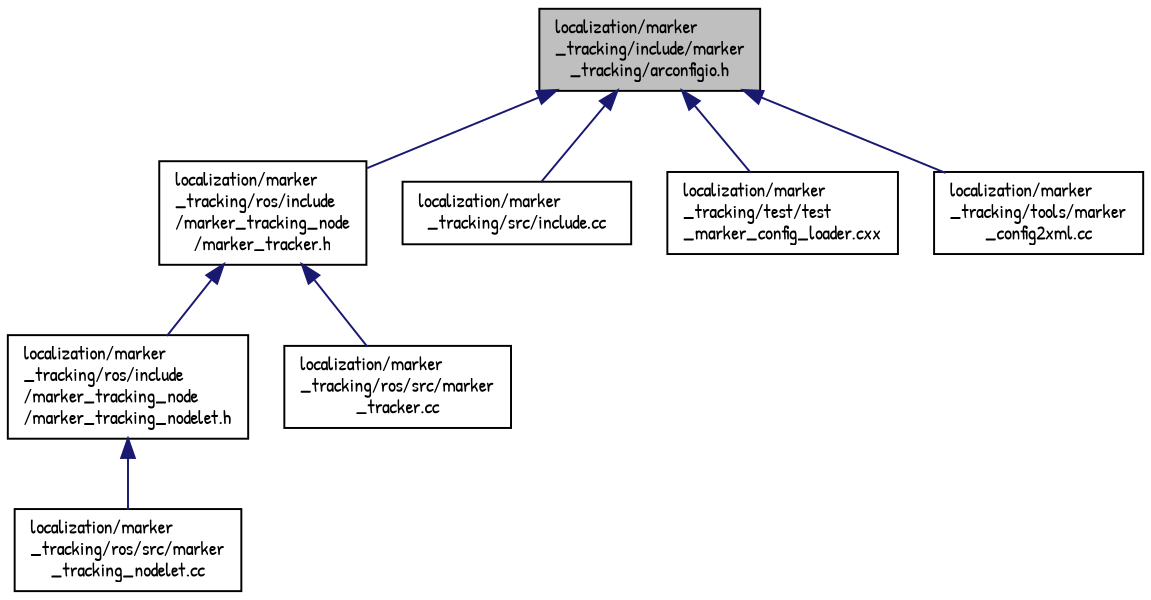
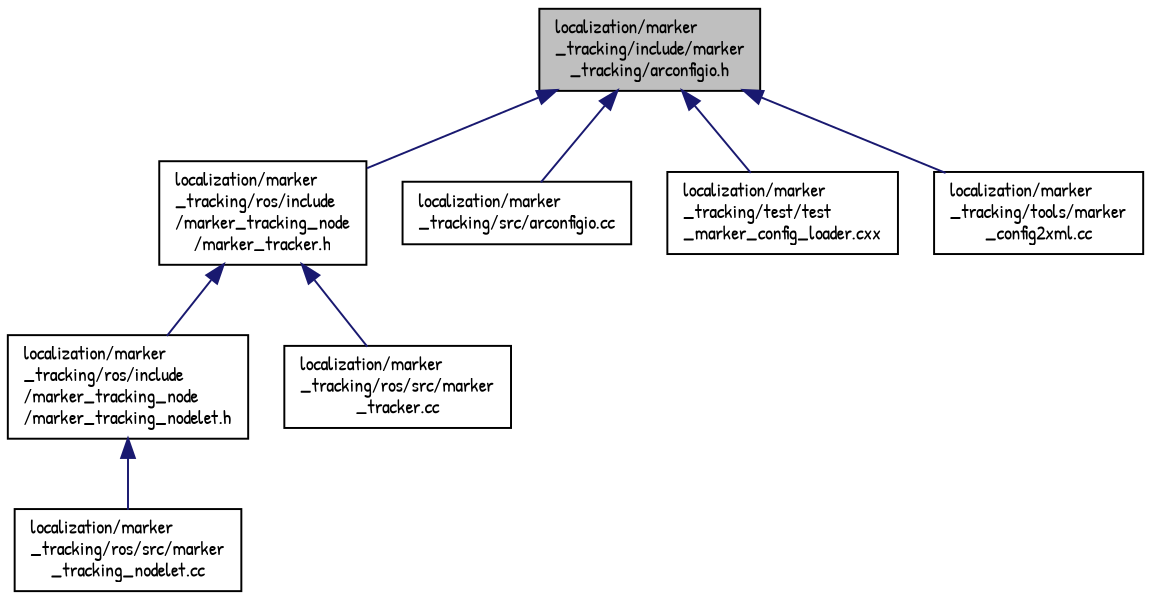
(517, 213) -> (517, 213)
